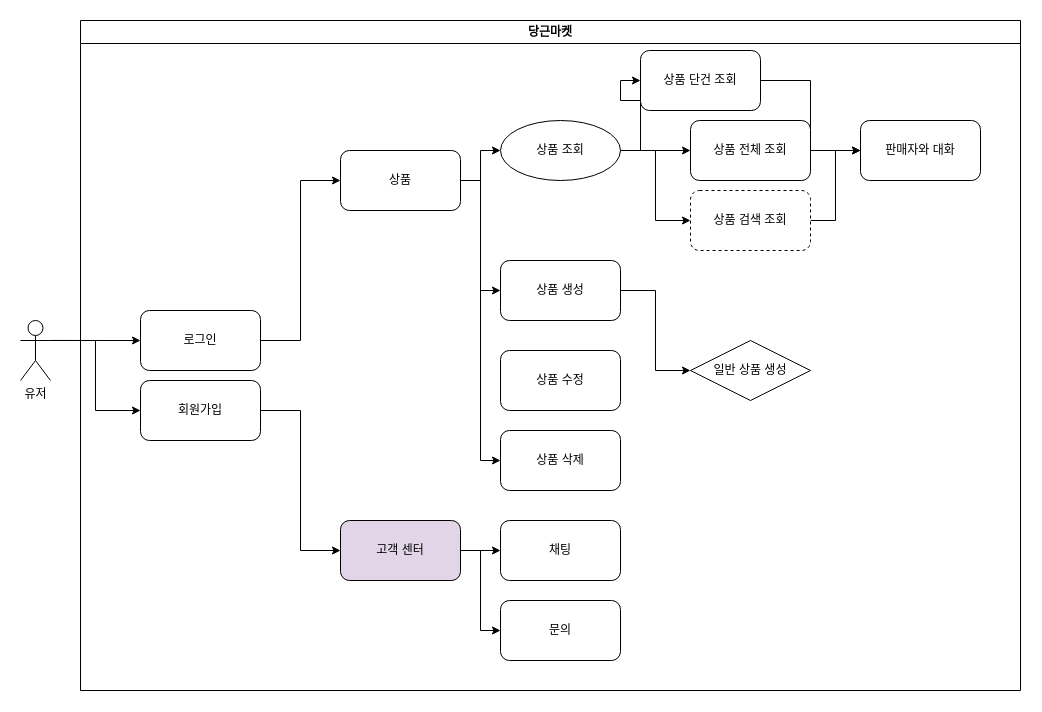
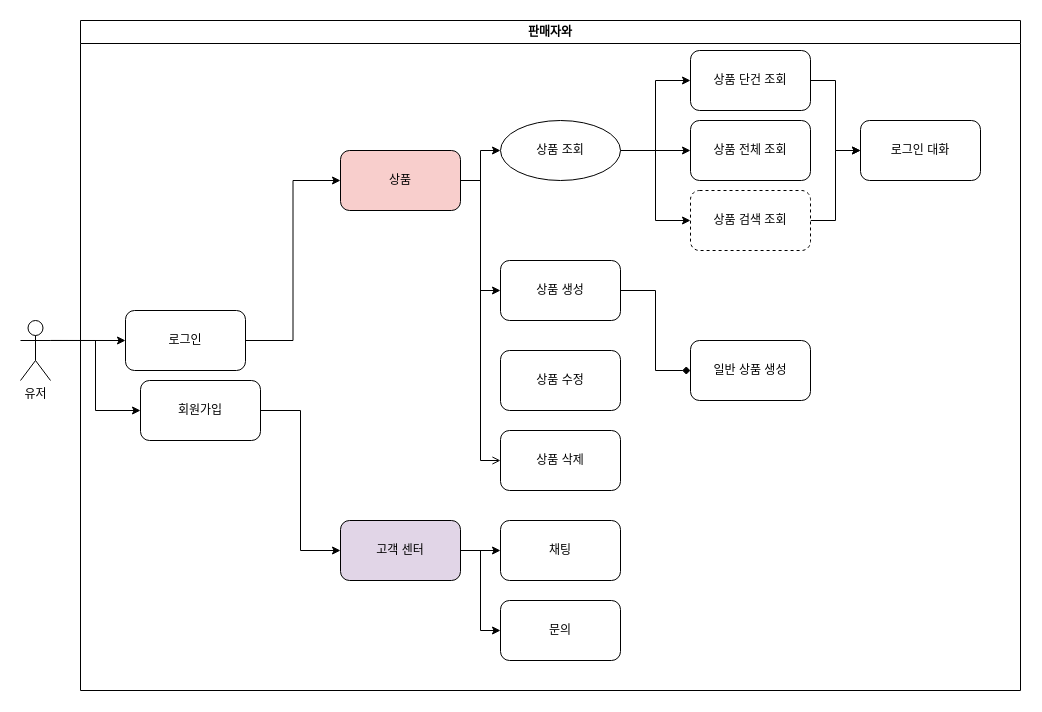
(551, 33) -> (551, 33)
(701, 81) -> (751, 81)
(921, 151) -> (921, 151)
(401, 181) -> (401, 181)
(201, 341) -> (186, 341)
(682, 371) -> (682, 371)
(751, 371) -> (751, 371)
(492, 461) -> (494, 461)
